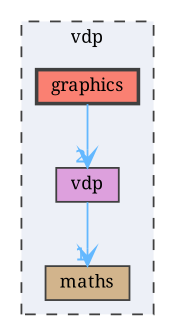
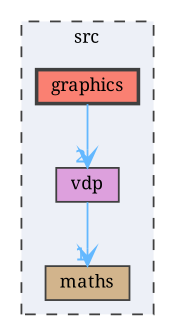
(88, 38) -> (88, 38)
